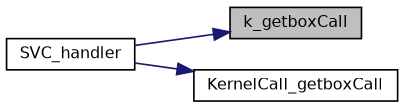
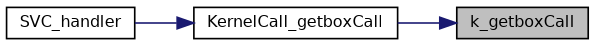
(174, 40) -> (419, 23)
